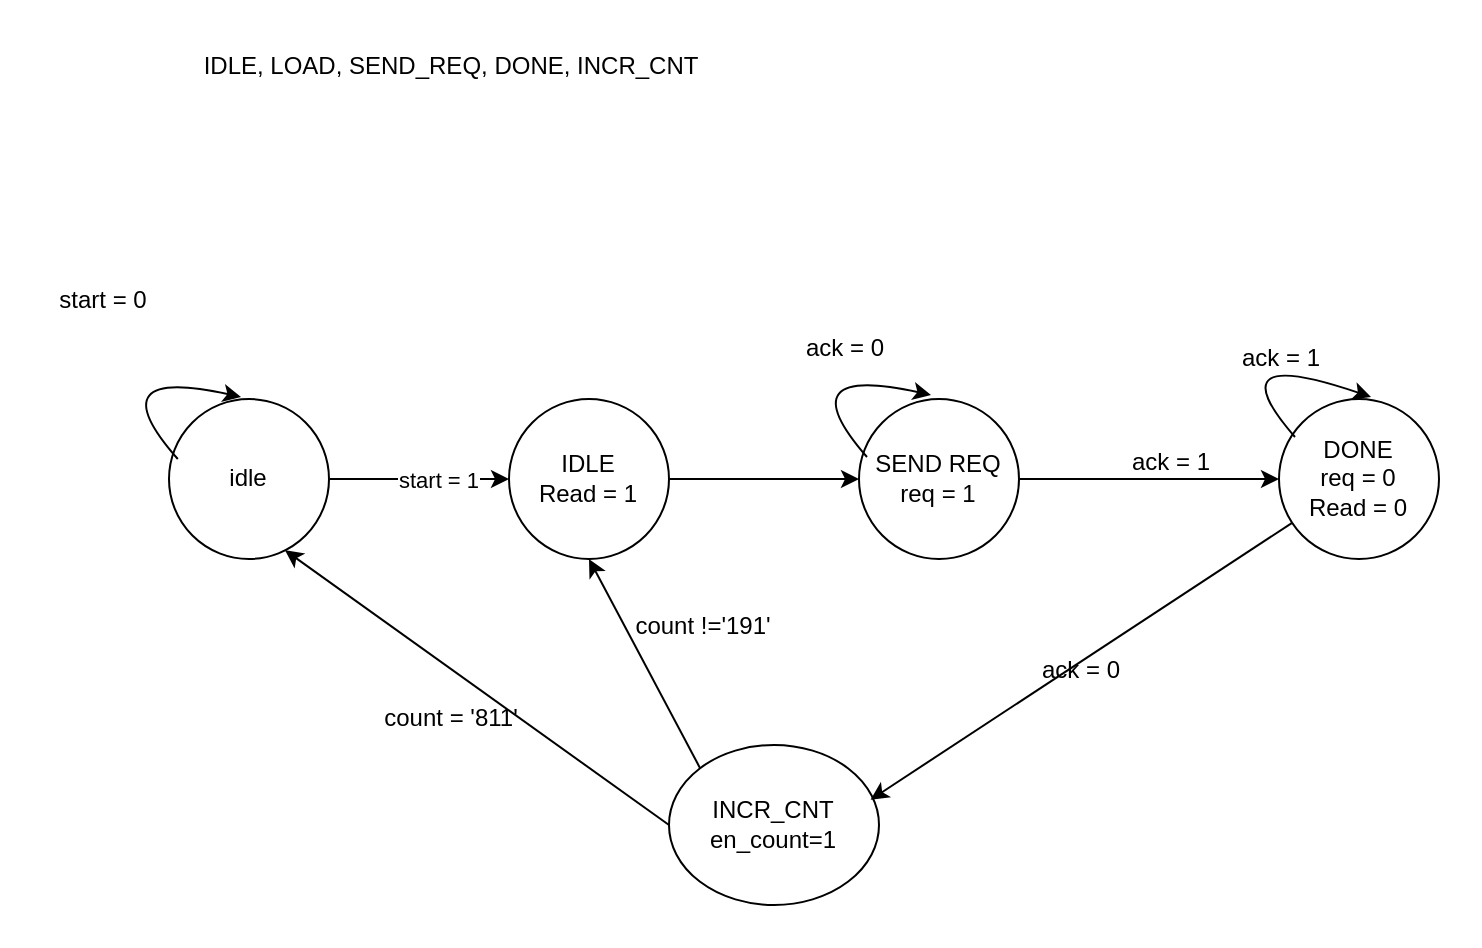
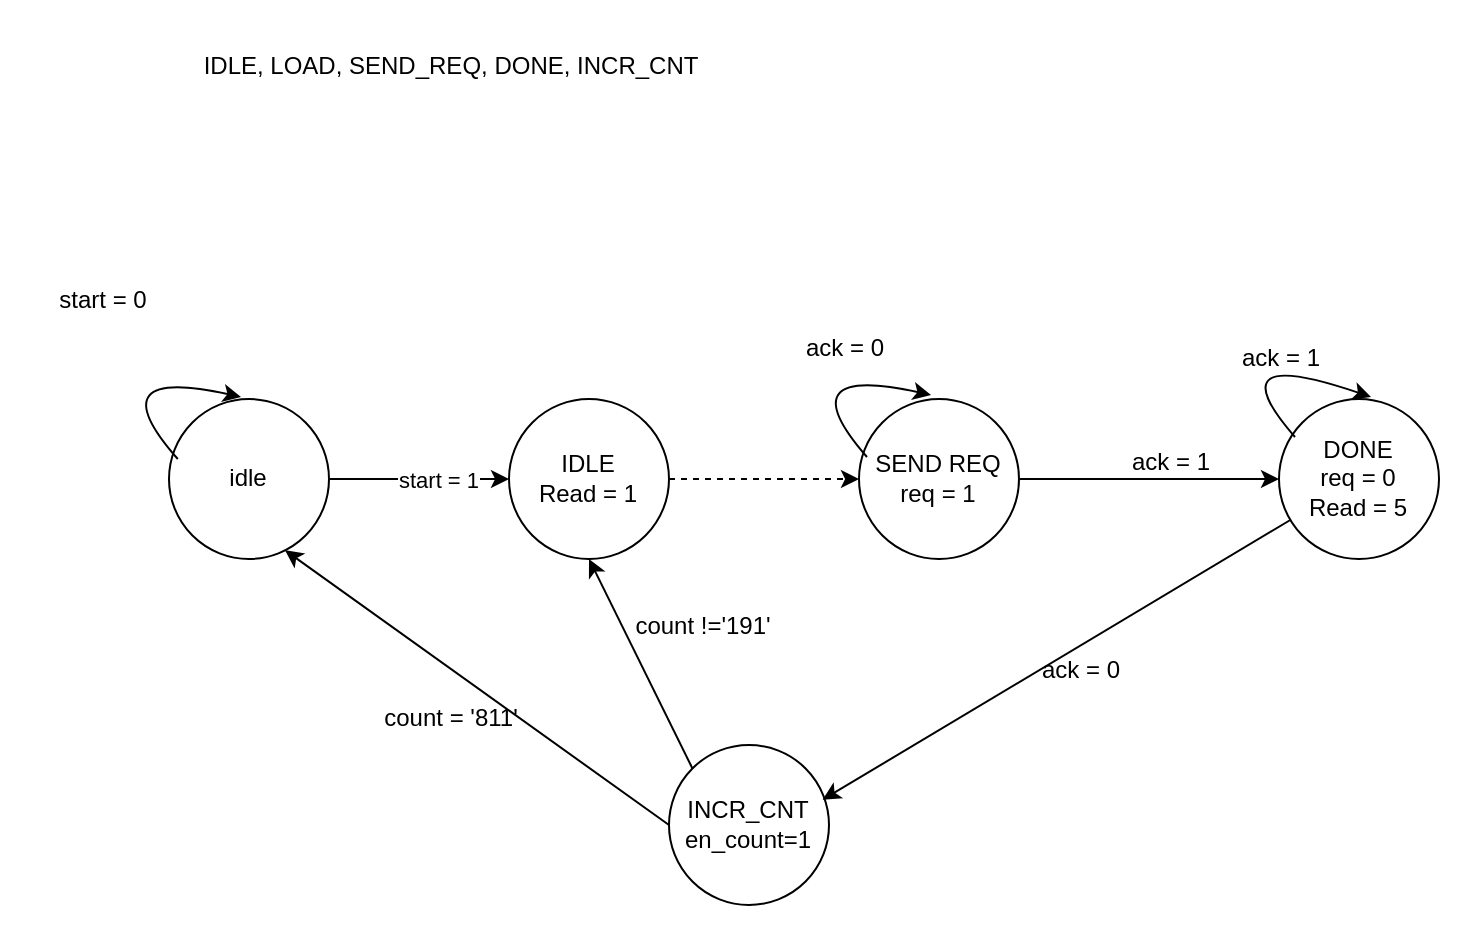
(759, 479) -> (759, 479)
(1359, 479) -> (1359, 479)
(774, 825) -> (749, 825)
